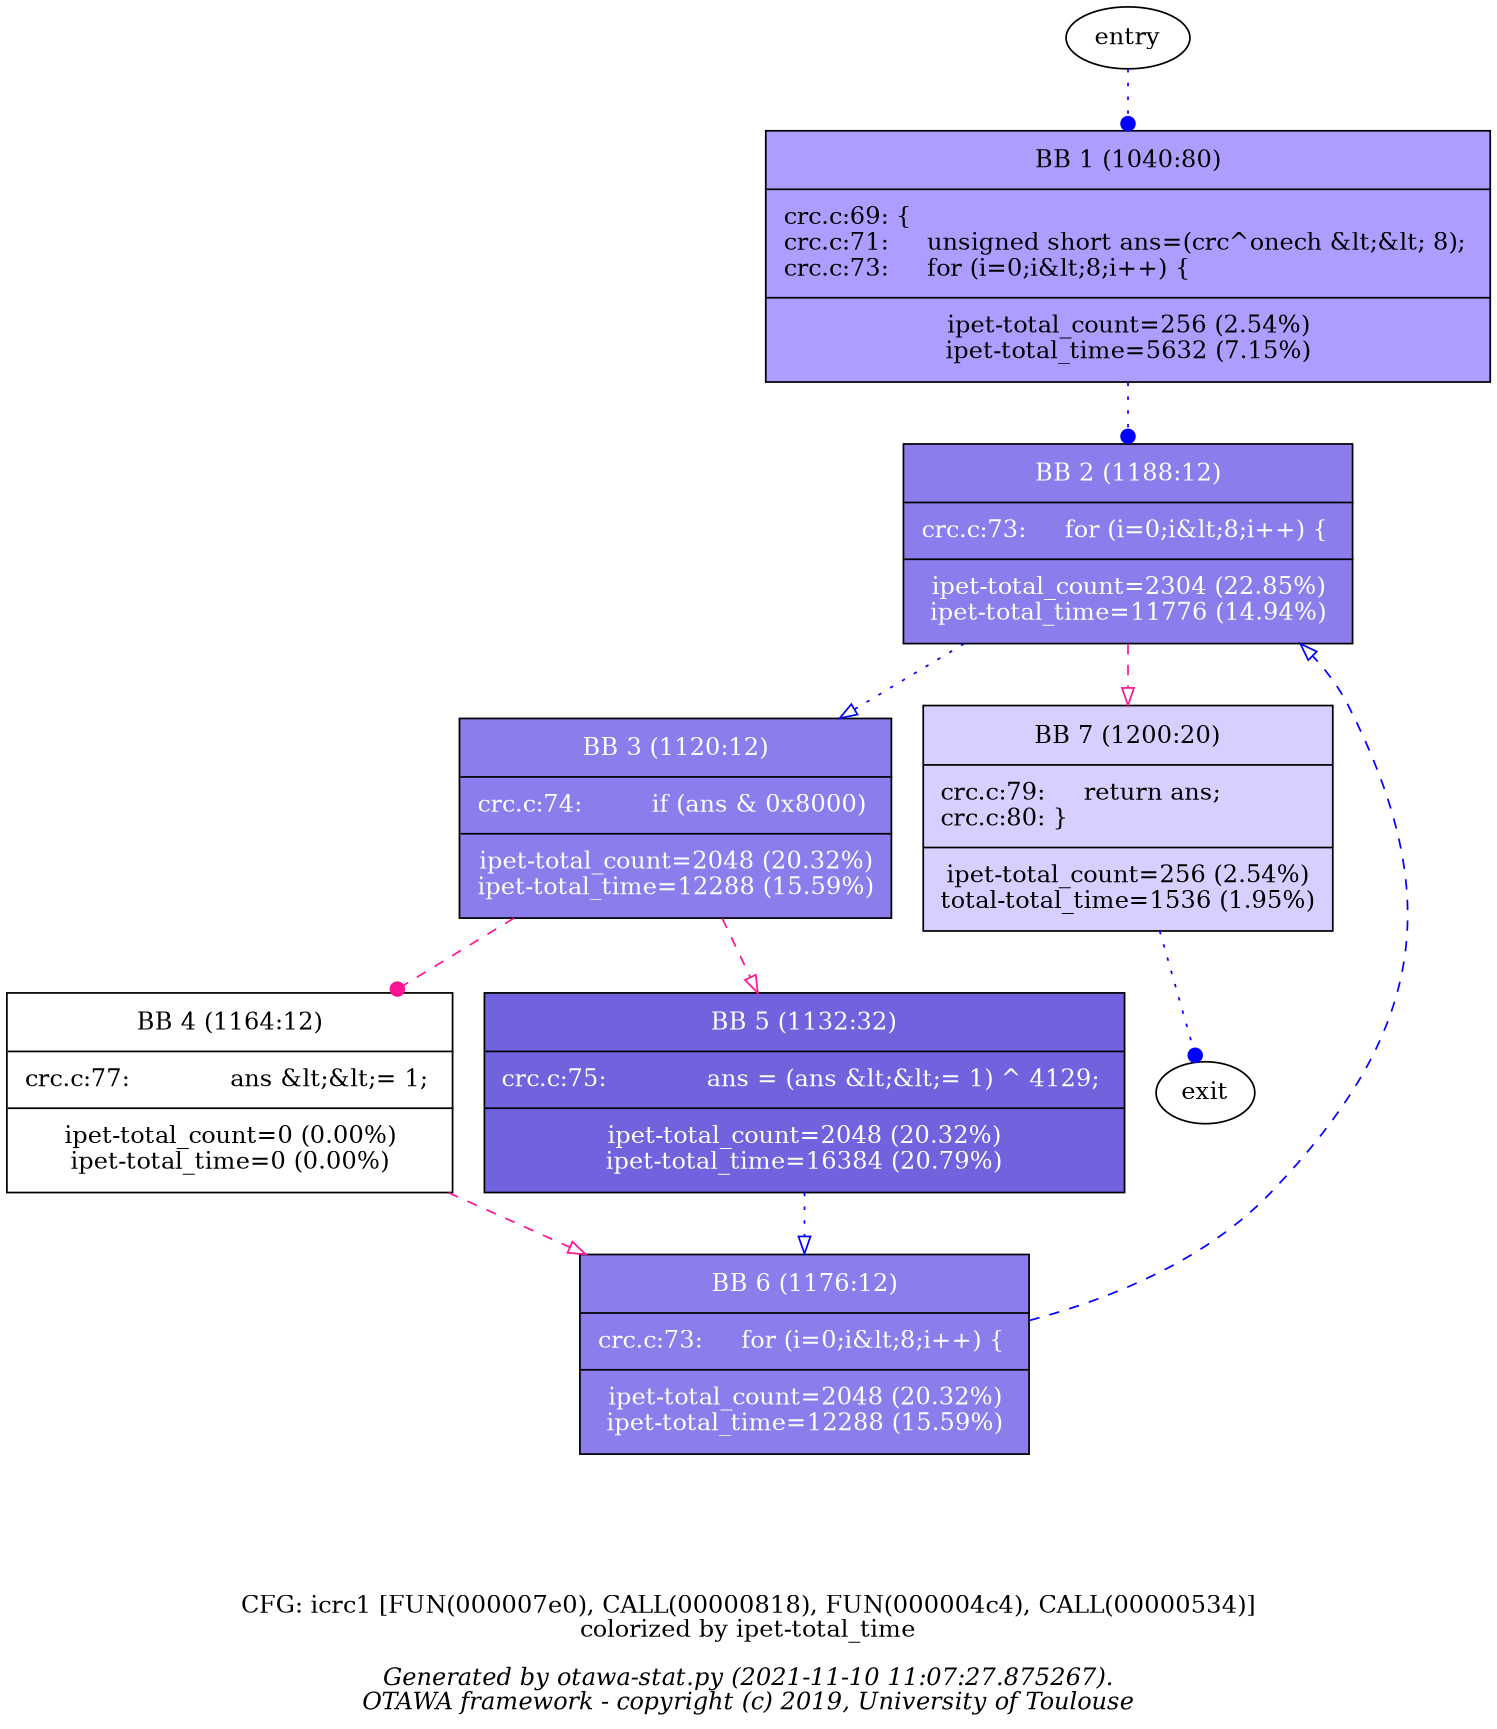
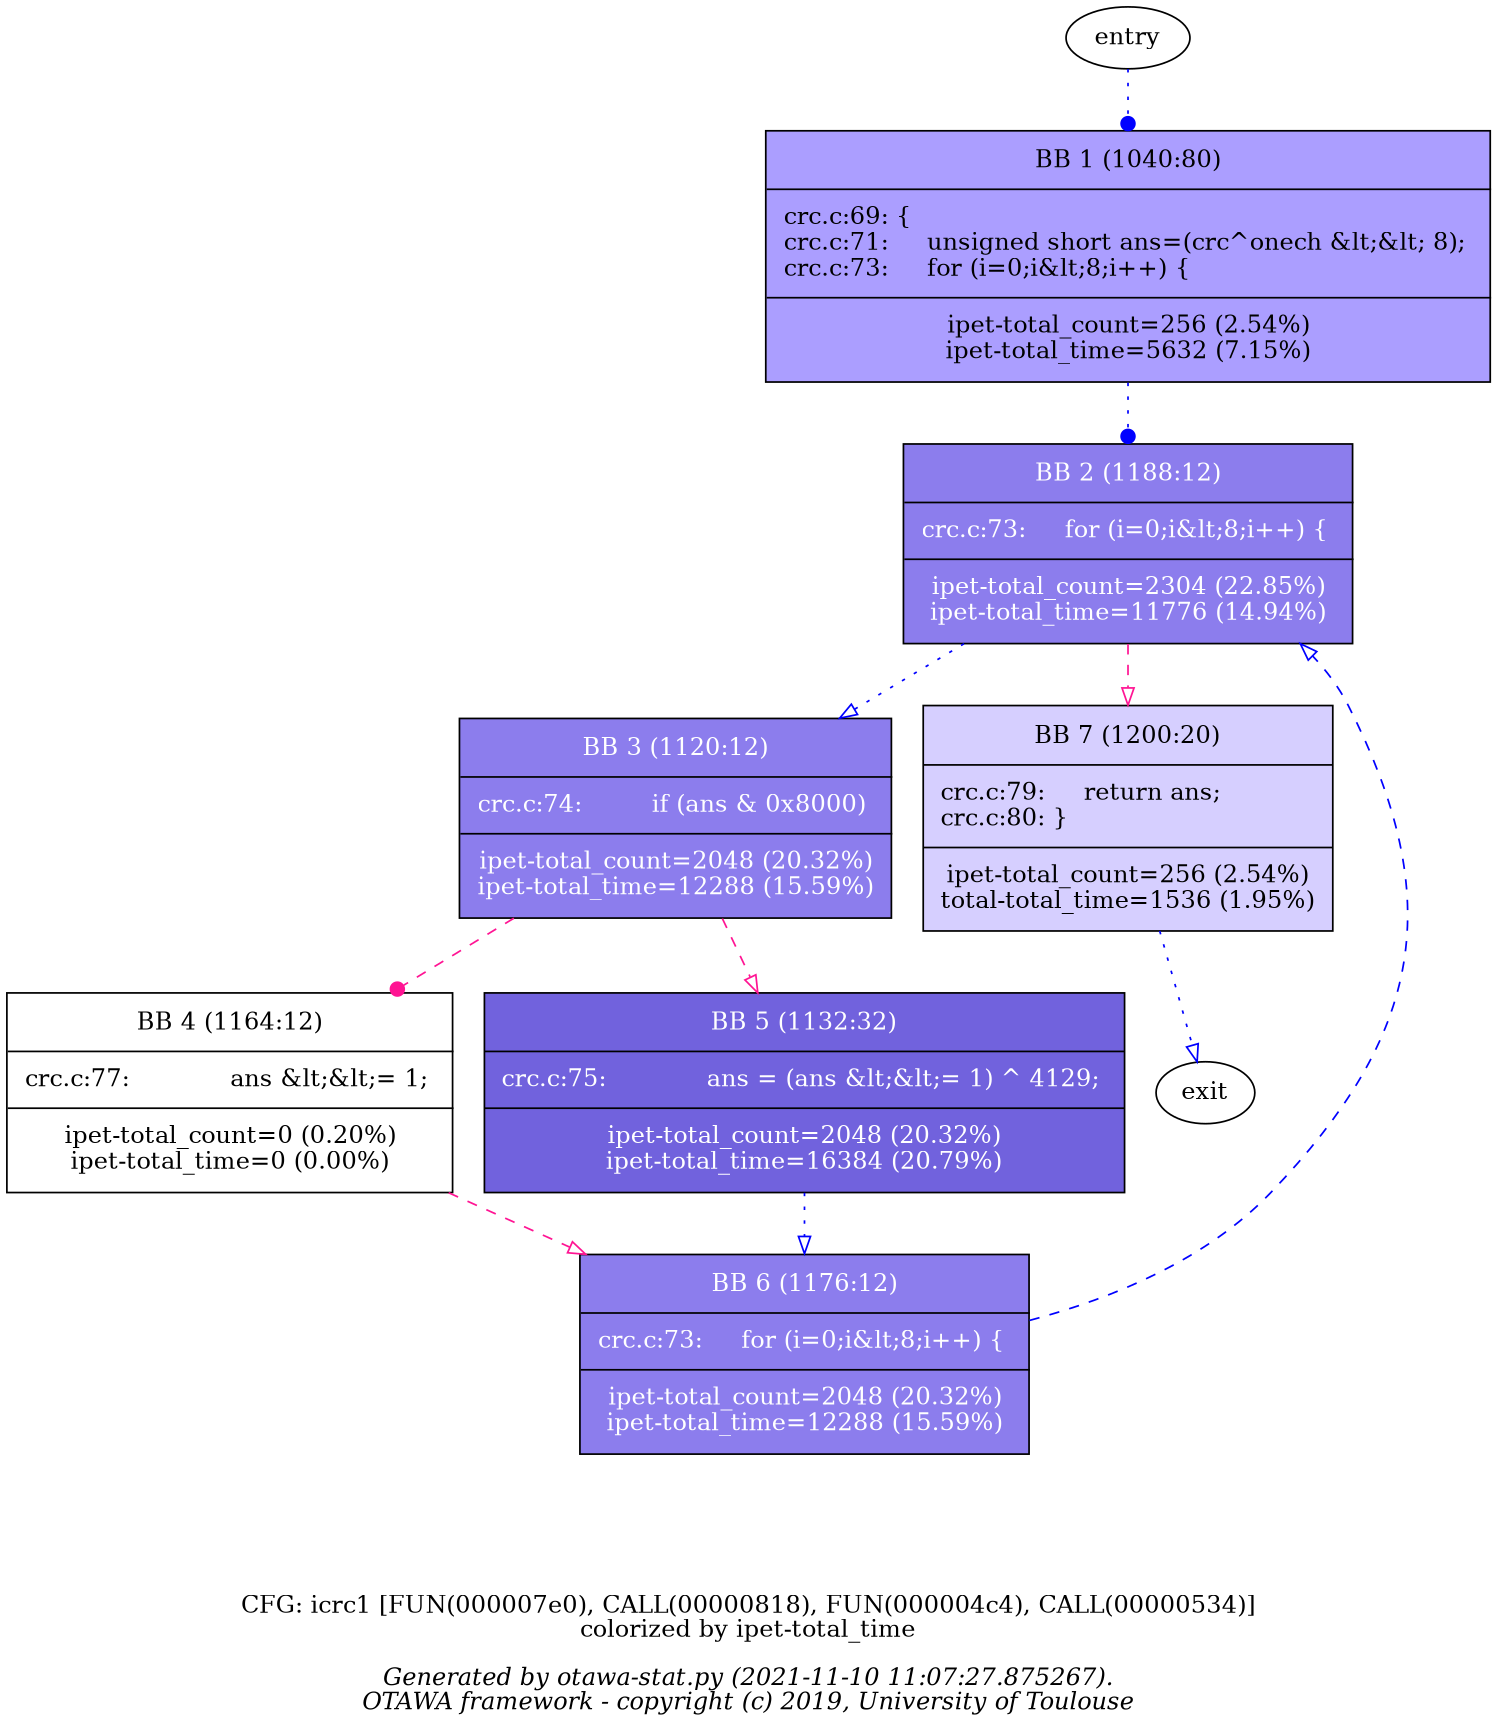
(1176, 988) -> (1176, 988)
(231, 1136) -> (231, 1136)
